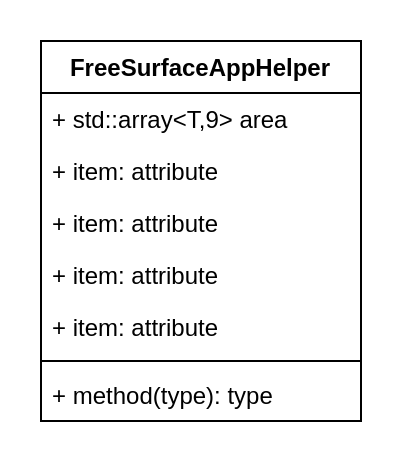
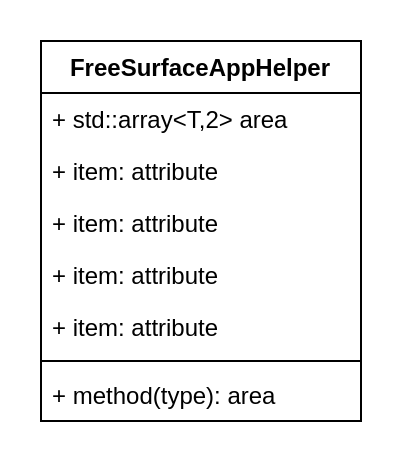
(185, 121) -> (185, 121)
(178, 397) -> (178, 397)
